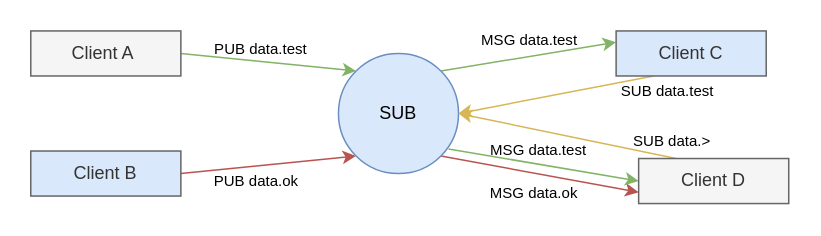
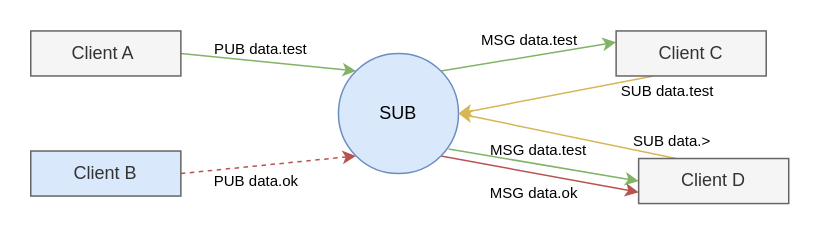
(691, 53) -> (691, 53)
(262, 165) -> (262, 165)
